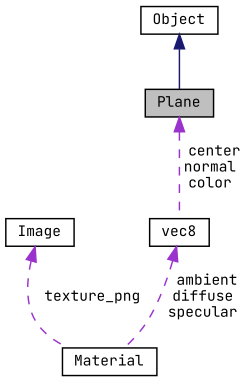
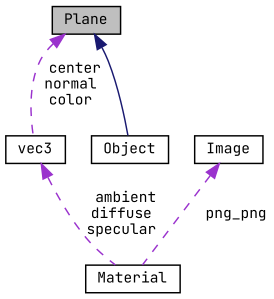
(179, 69) -> (118, 91)
(179, 232) -> (36, 150)
(89, 297) -> (232, 214)
